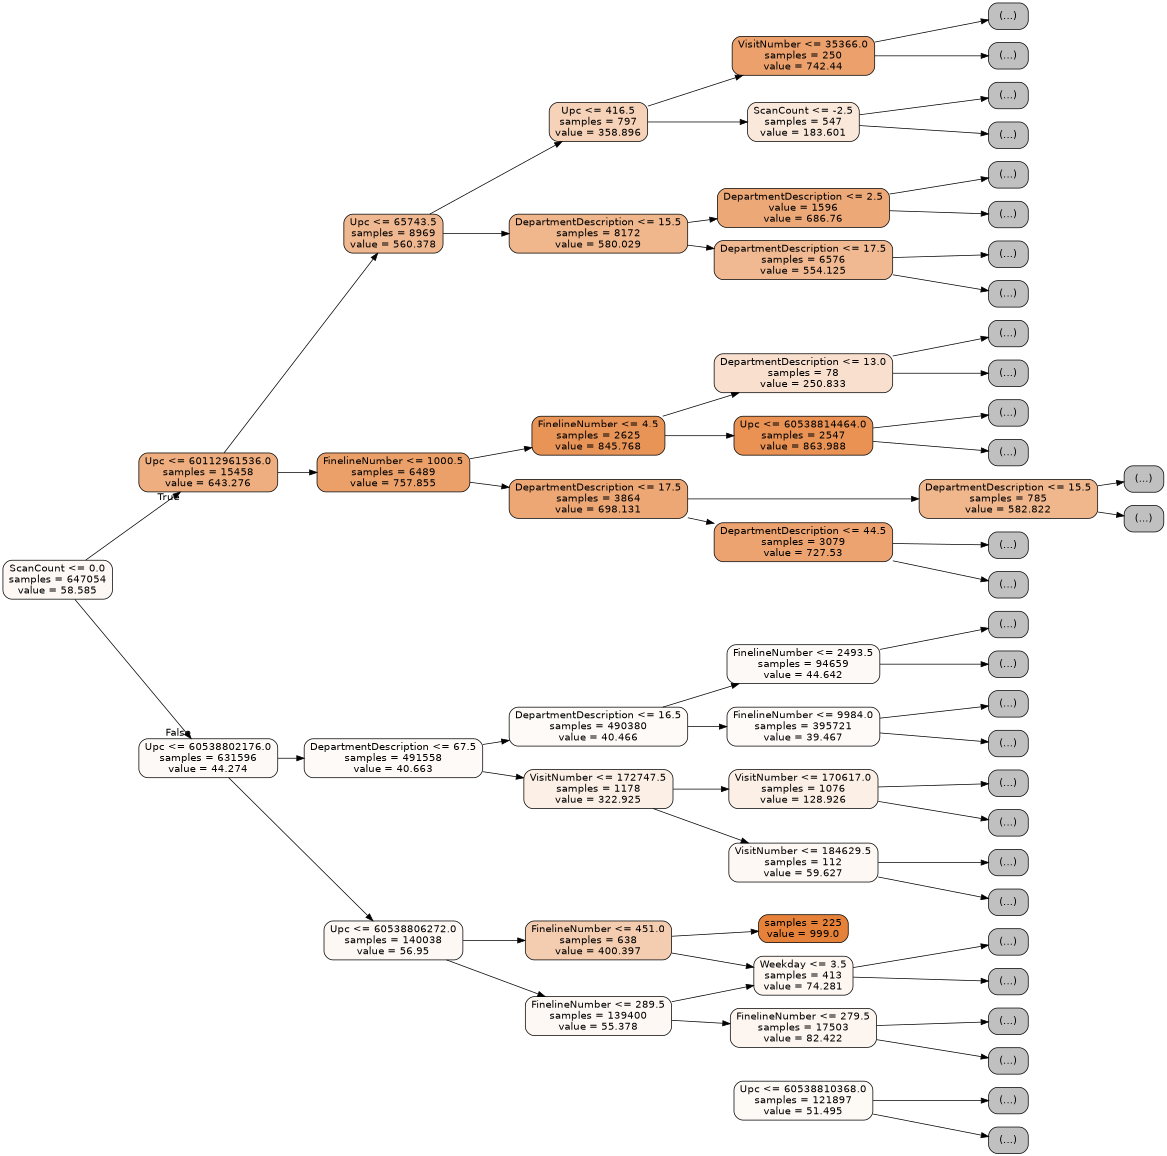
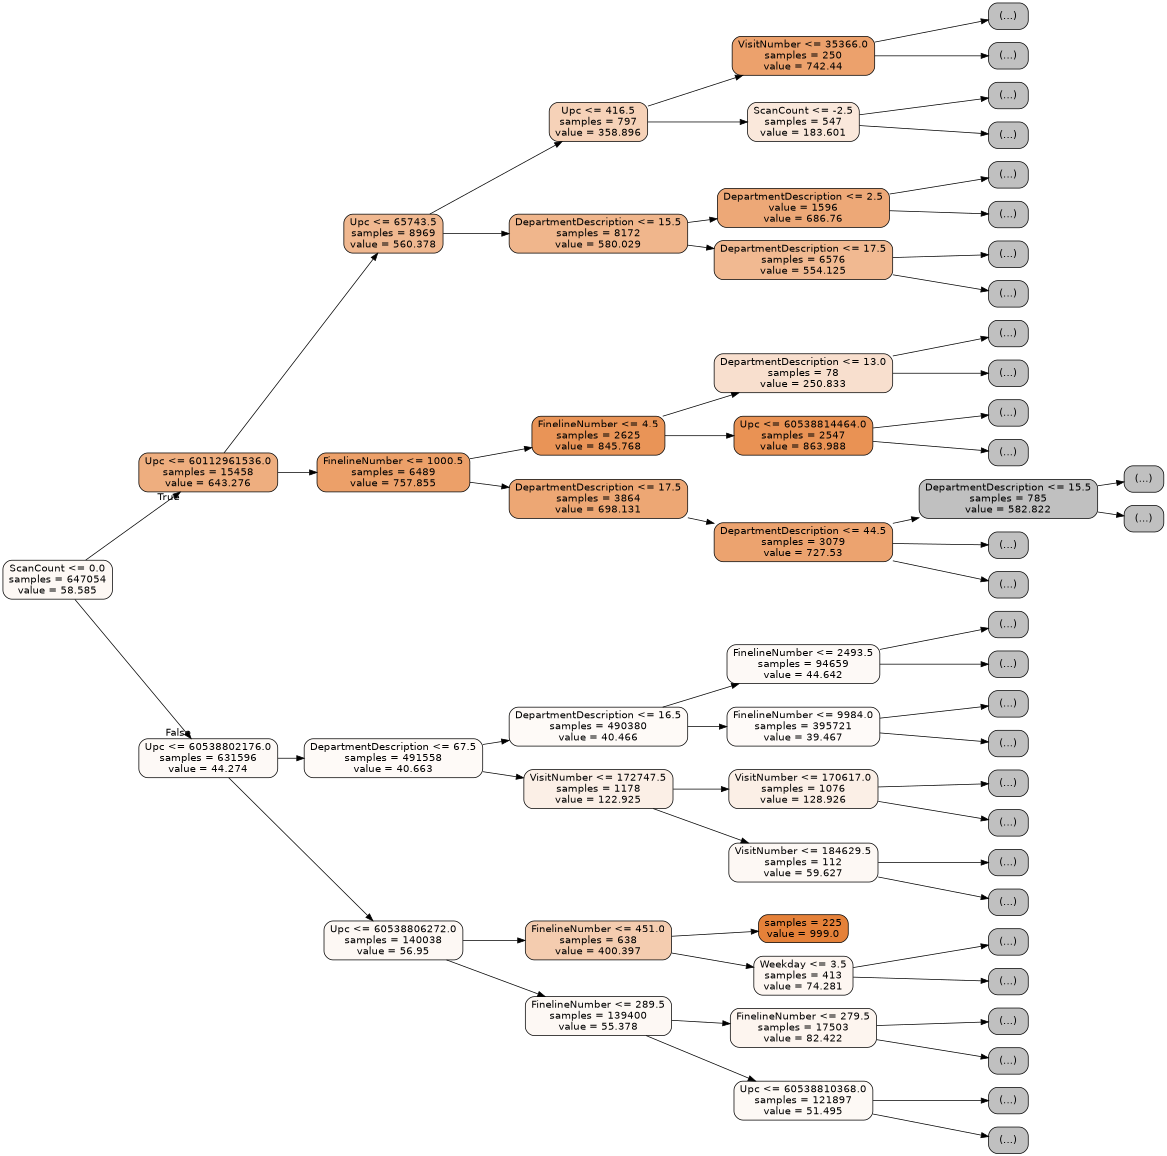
(800, 499) -> (902, 521)
(1008, 499) -> (1008, 499)
(598, 789) -> (598, 789)
(709, 994) -> (697, 1057)
